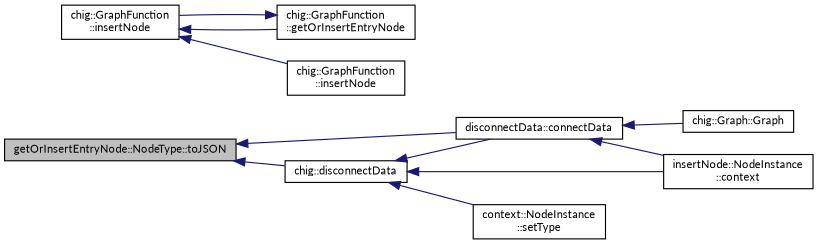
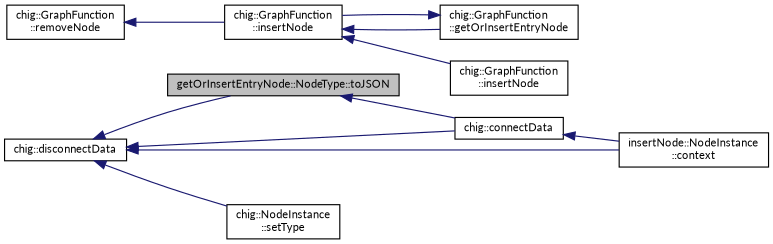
none -> (66, 22)
(738, 121) -> none
(539, 128) -> (509, 128)
(265, 164) -> (167, 113)
(539, 222) -> (283, 222)
